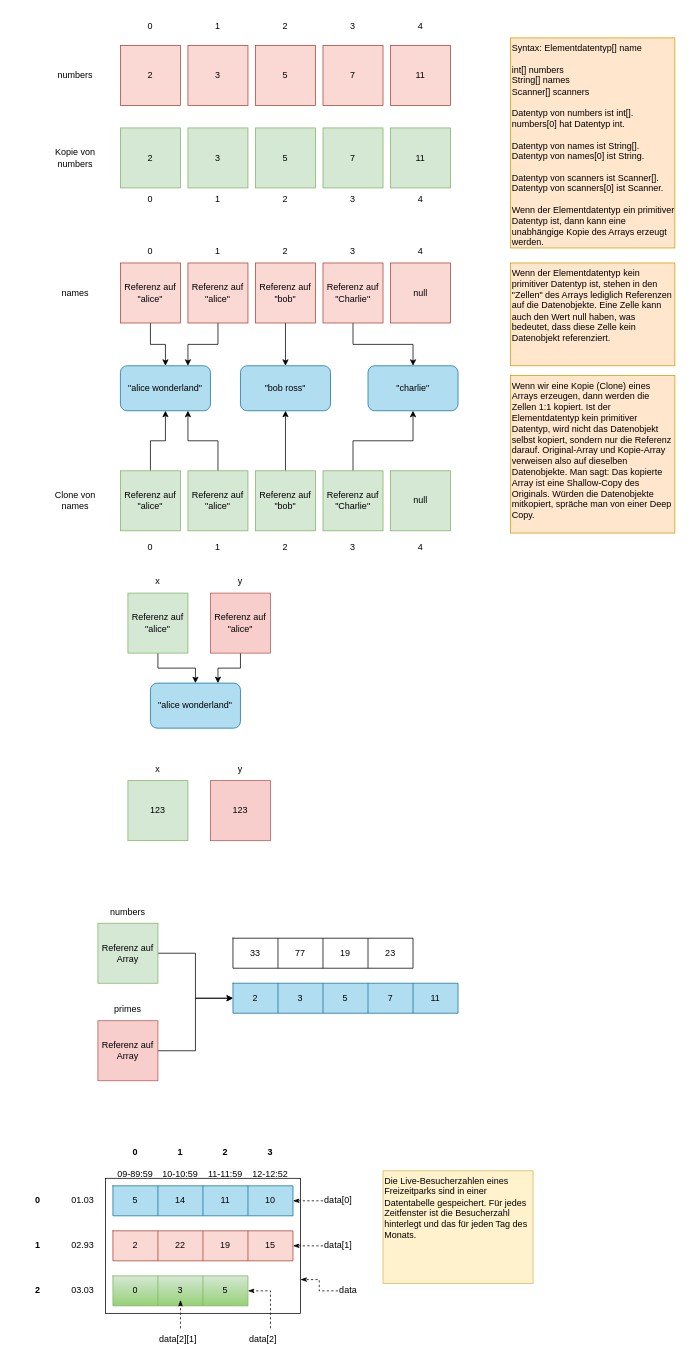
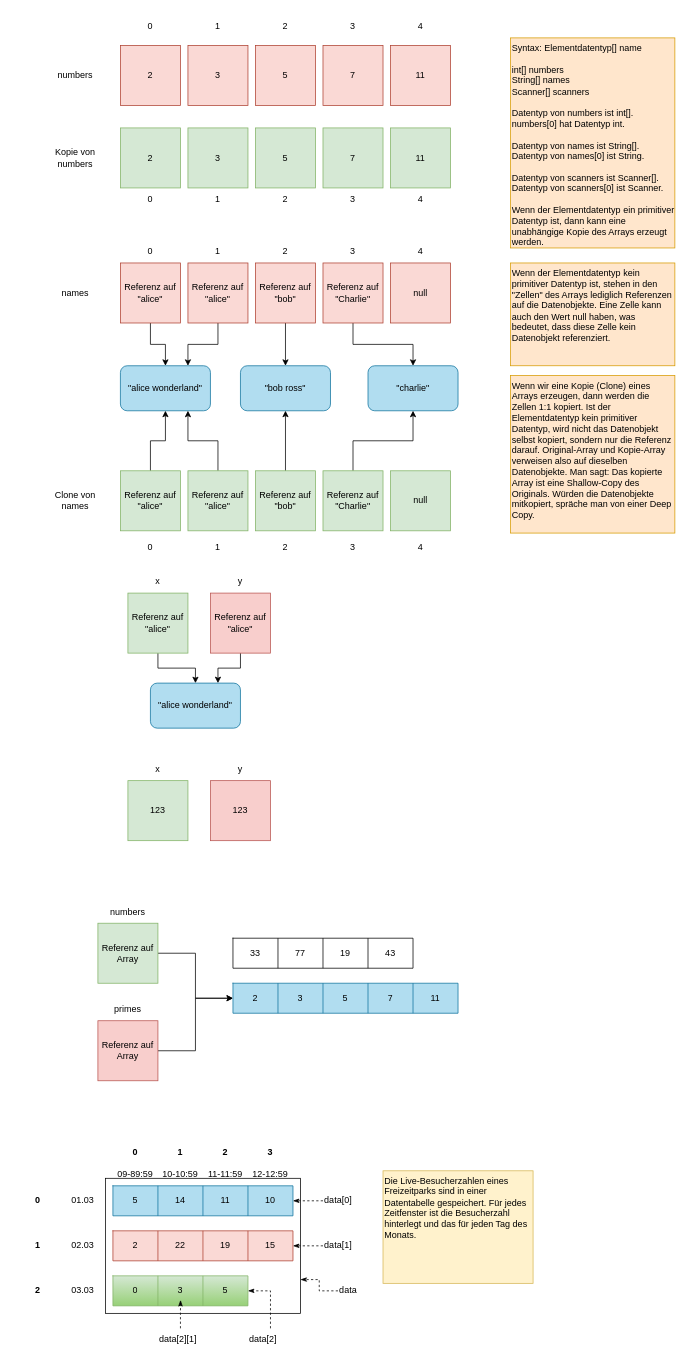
(390, 953) -> (390, 953)
(270, 1174) -> (270, 1174)
(83, 1245) -> (83, 1245)
